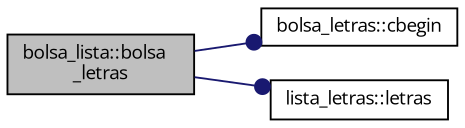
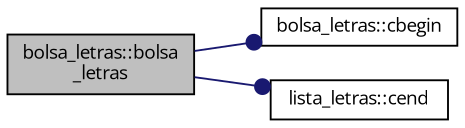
(101, 64) -> (101, 64)
(359, 100) -> (359, 100)
